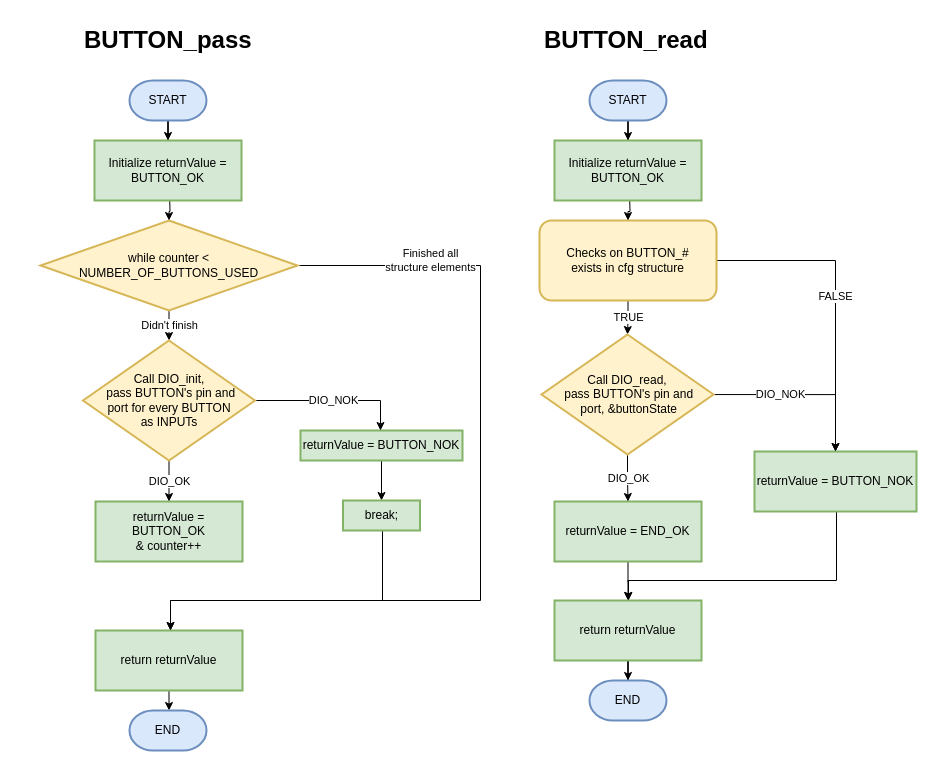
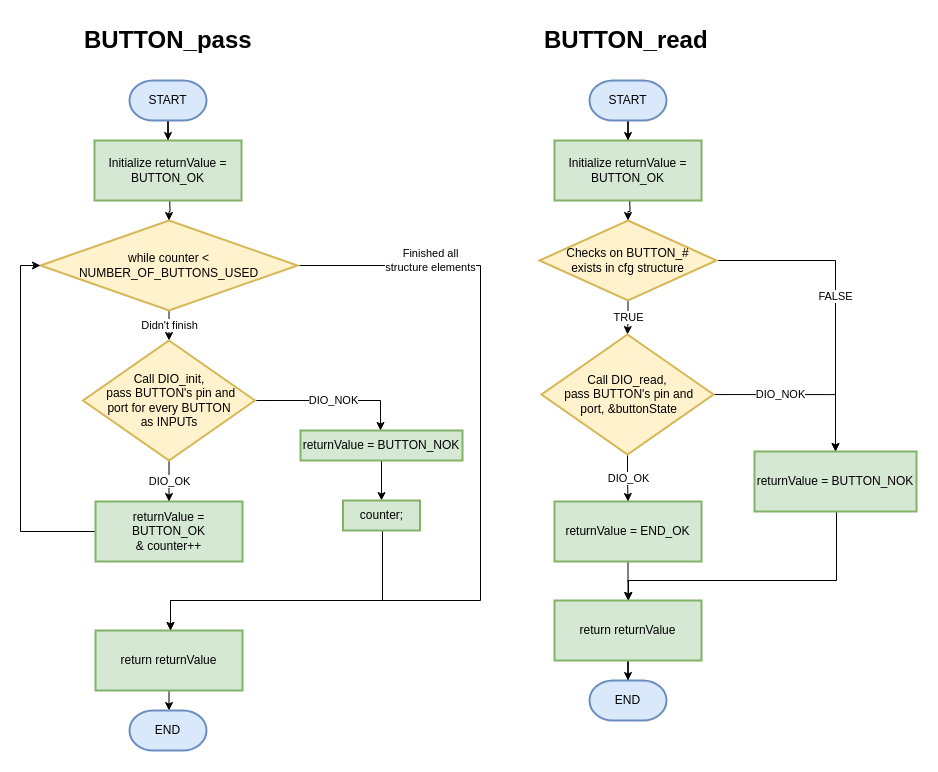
(628, 261) -> (628, 261)
none -> (21, 430)
(382, 516) -> (382, 516)
